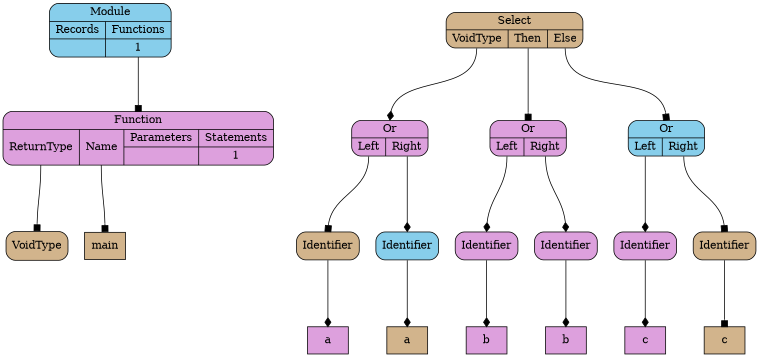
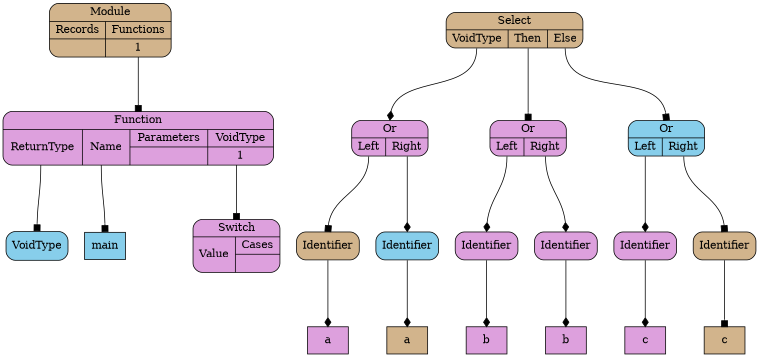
(110, 30) -> (110, 30)
(236, 138) -> (241, 138)
(37, 246) -> (37, 246)
(105, 246) -> (105, 246)
none -> (236, 246)
